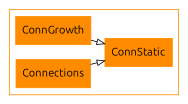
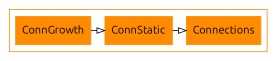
(94, 64) -> (175, 31)
